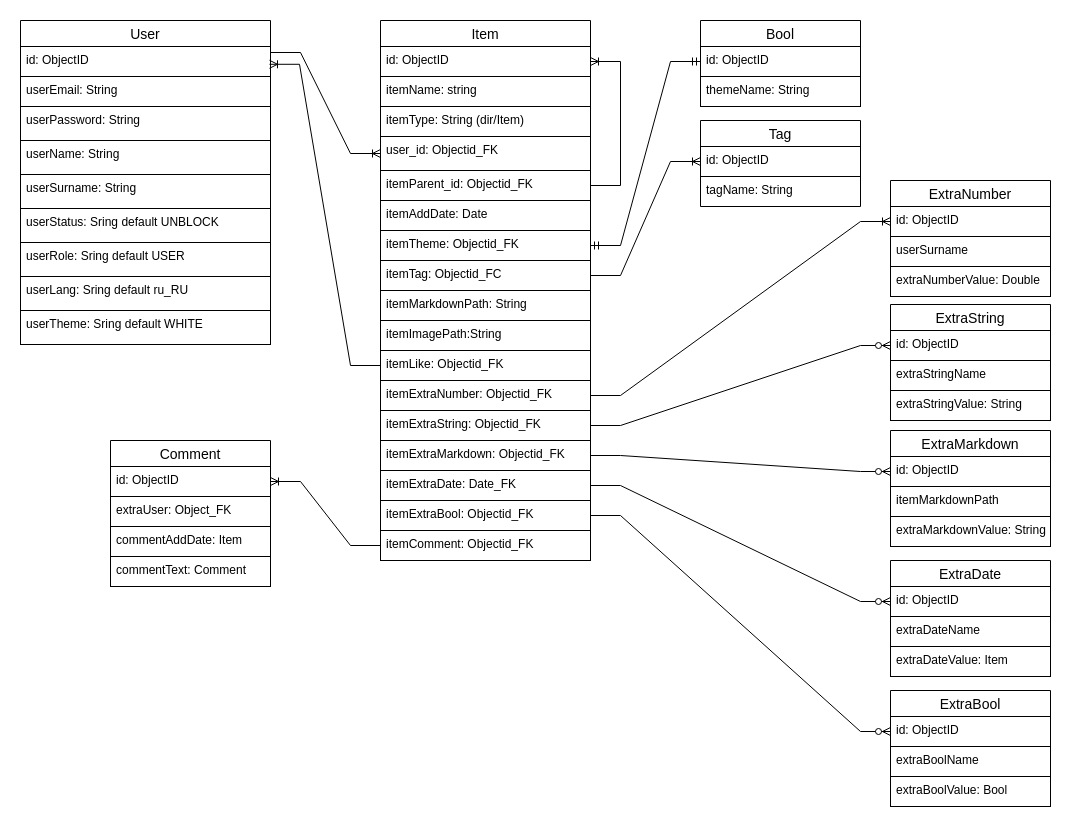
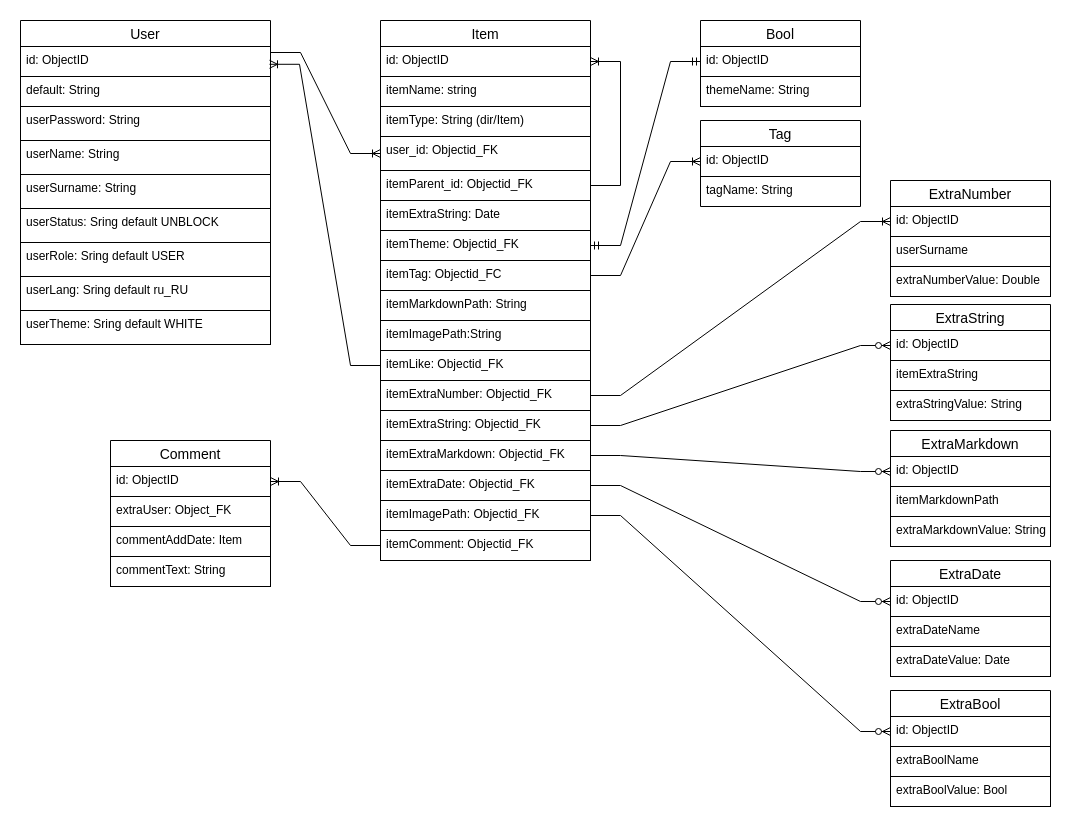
(75, 90) -> (70, 90)
(438, 214) -> (450, 214)
(945, 374) -> (943, 374)
(455, 484) -> (467, 484)
(466, 514) -> (467, 514)
(180, 570) -> (175, 570)
(959, 660) -> (959, 660)
